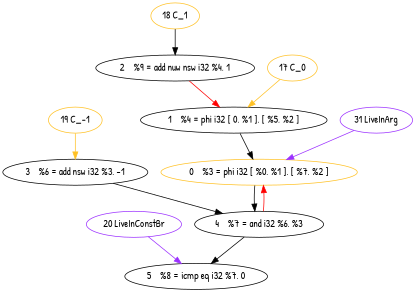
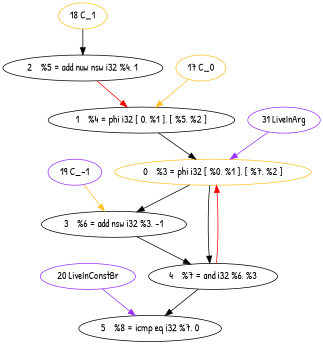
(175, 68) -> (83, 68)
(75, 120) -> (75, 172)
none -> (167, 197)
